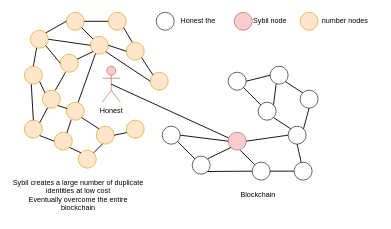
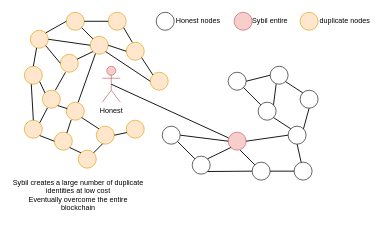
(198, 21) -> (198, 21)
(270, 21) -> (270, 21)
(345, 21) -> (345, 21)
(258, 195) -> none
